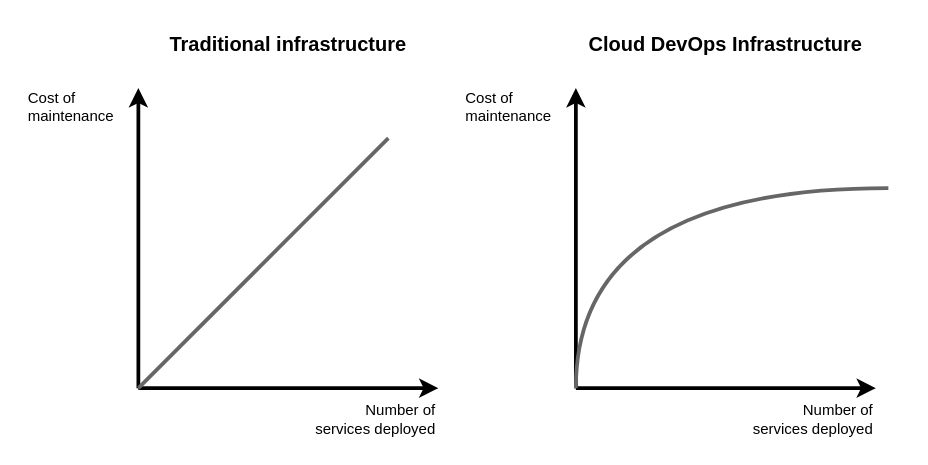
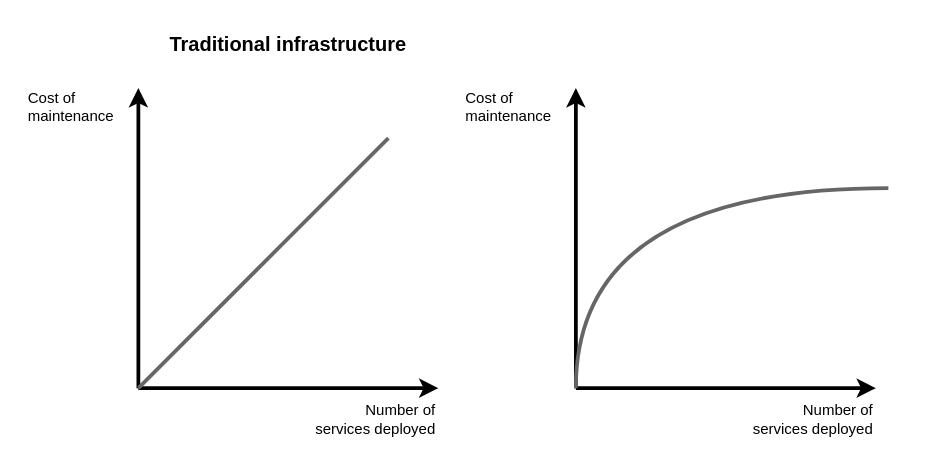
(726, 44) -> none
